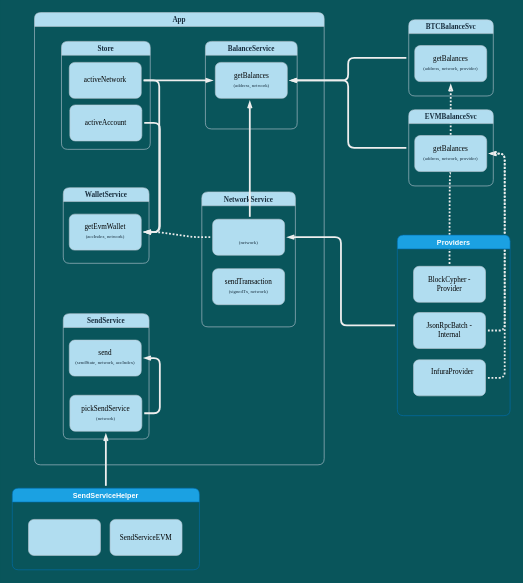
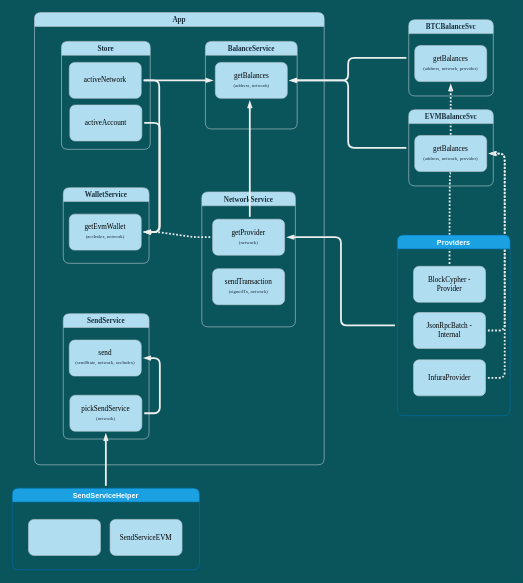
none -> (249, 232)
(453, 372) -> (450, 378)
